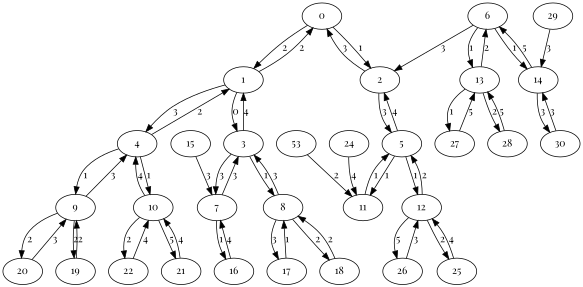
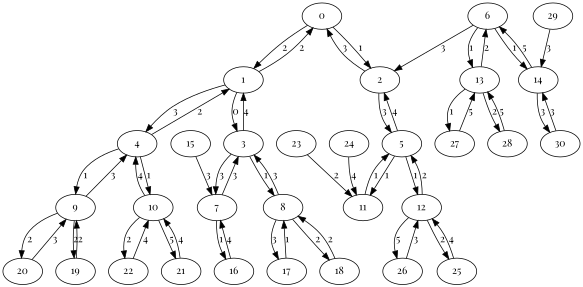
(296, 144) -> (296, 144)
